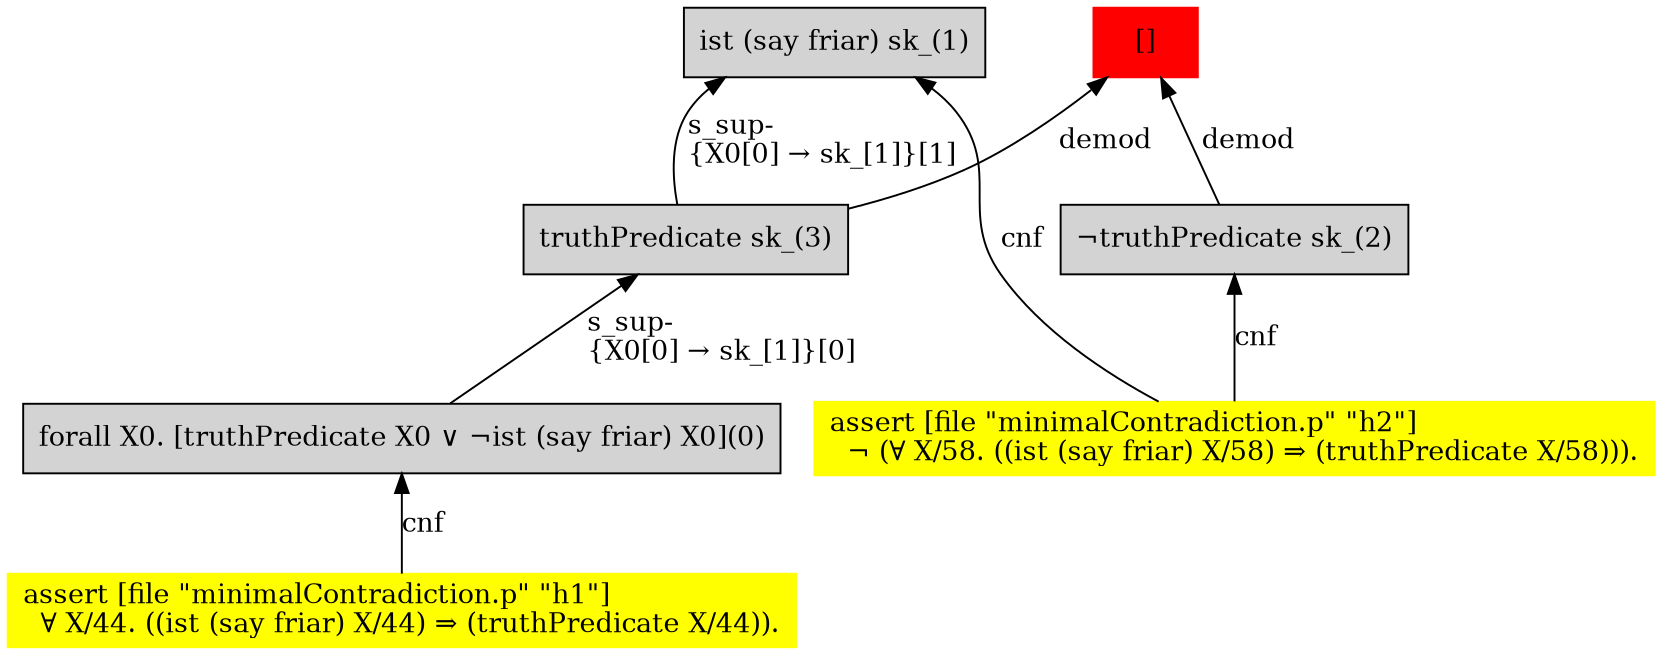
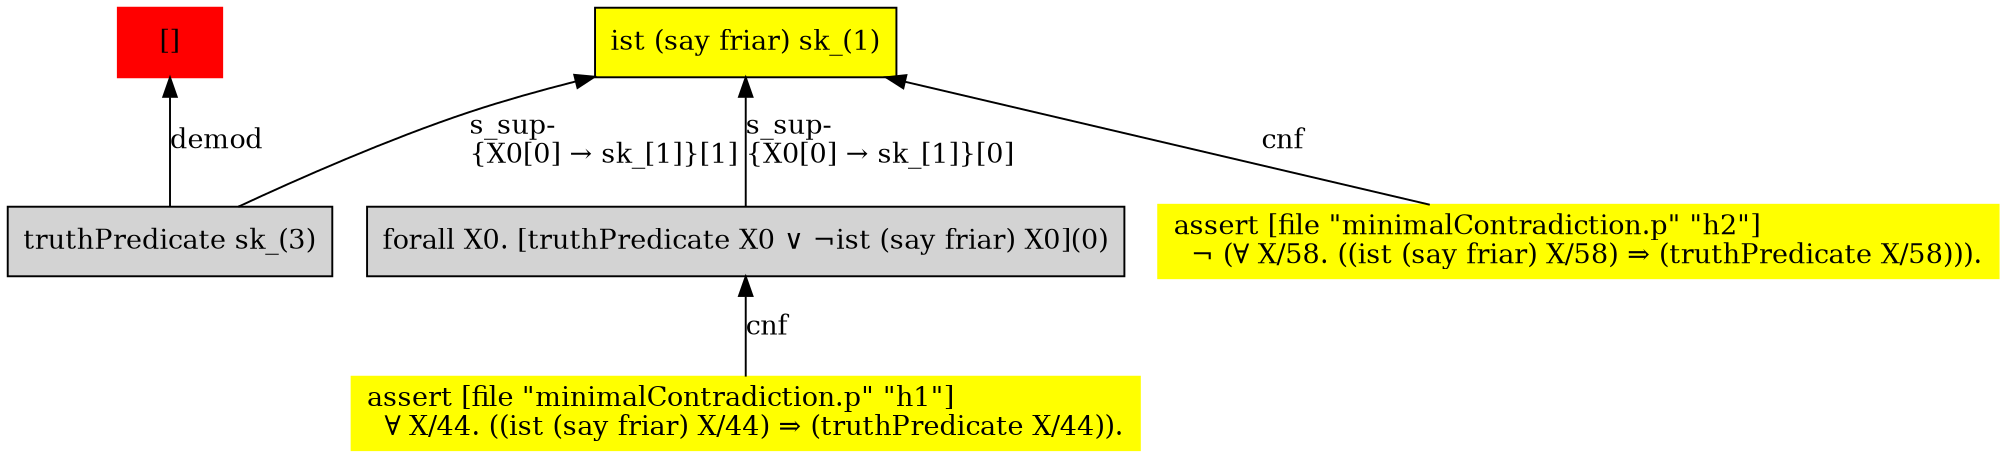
(835, 43) -> (746, 43)
(1235, 240) -> none
(536, 345) -> (746, 152)
